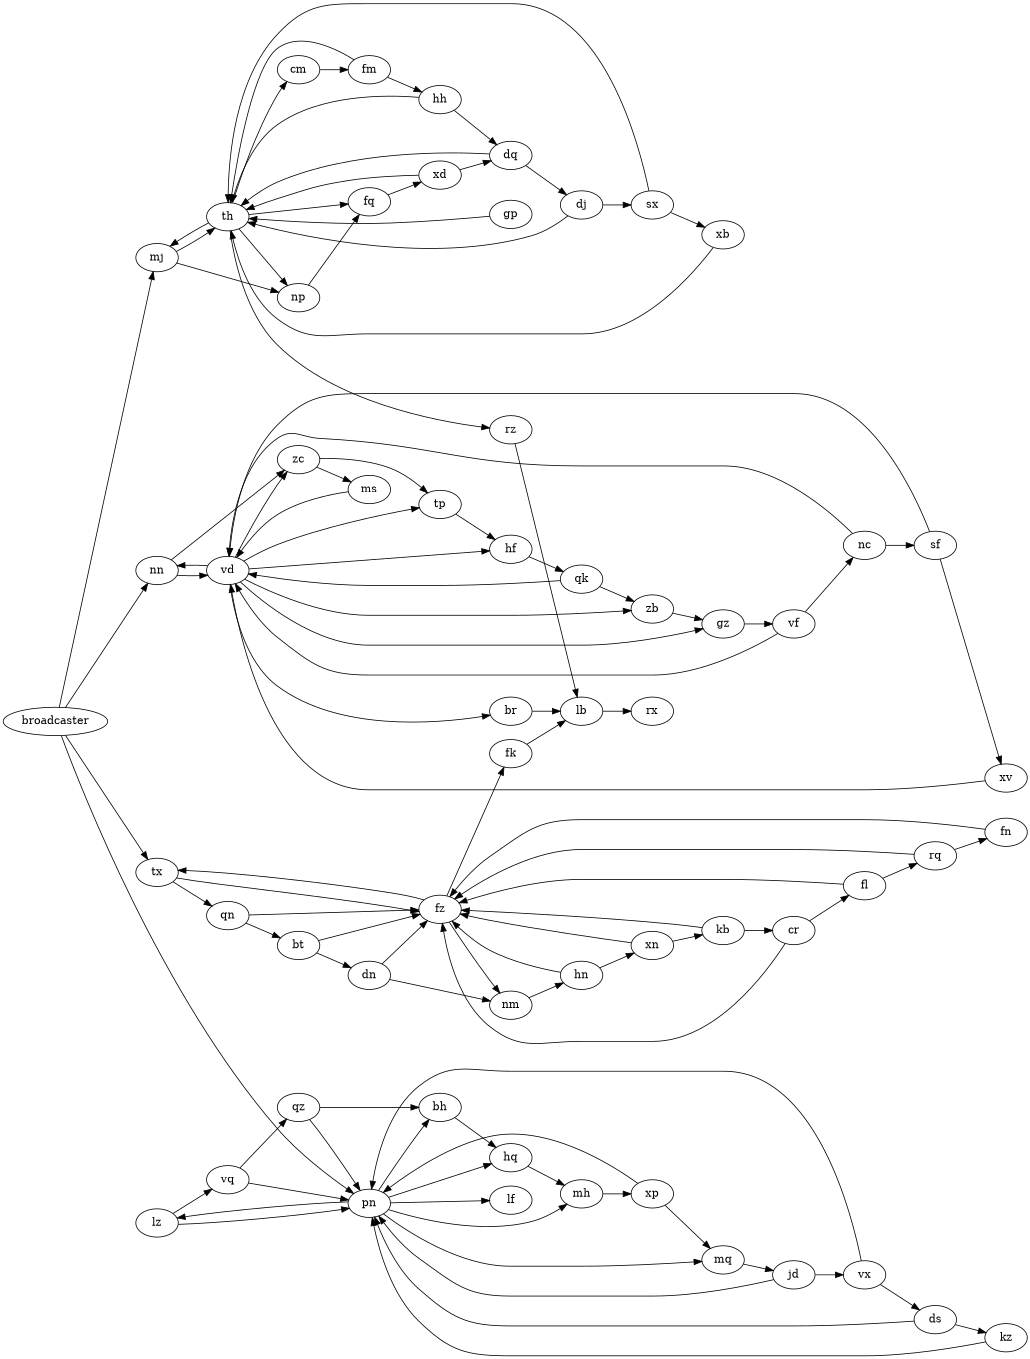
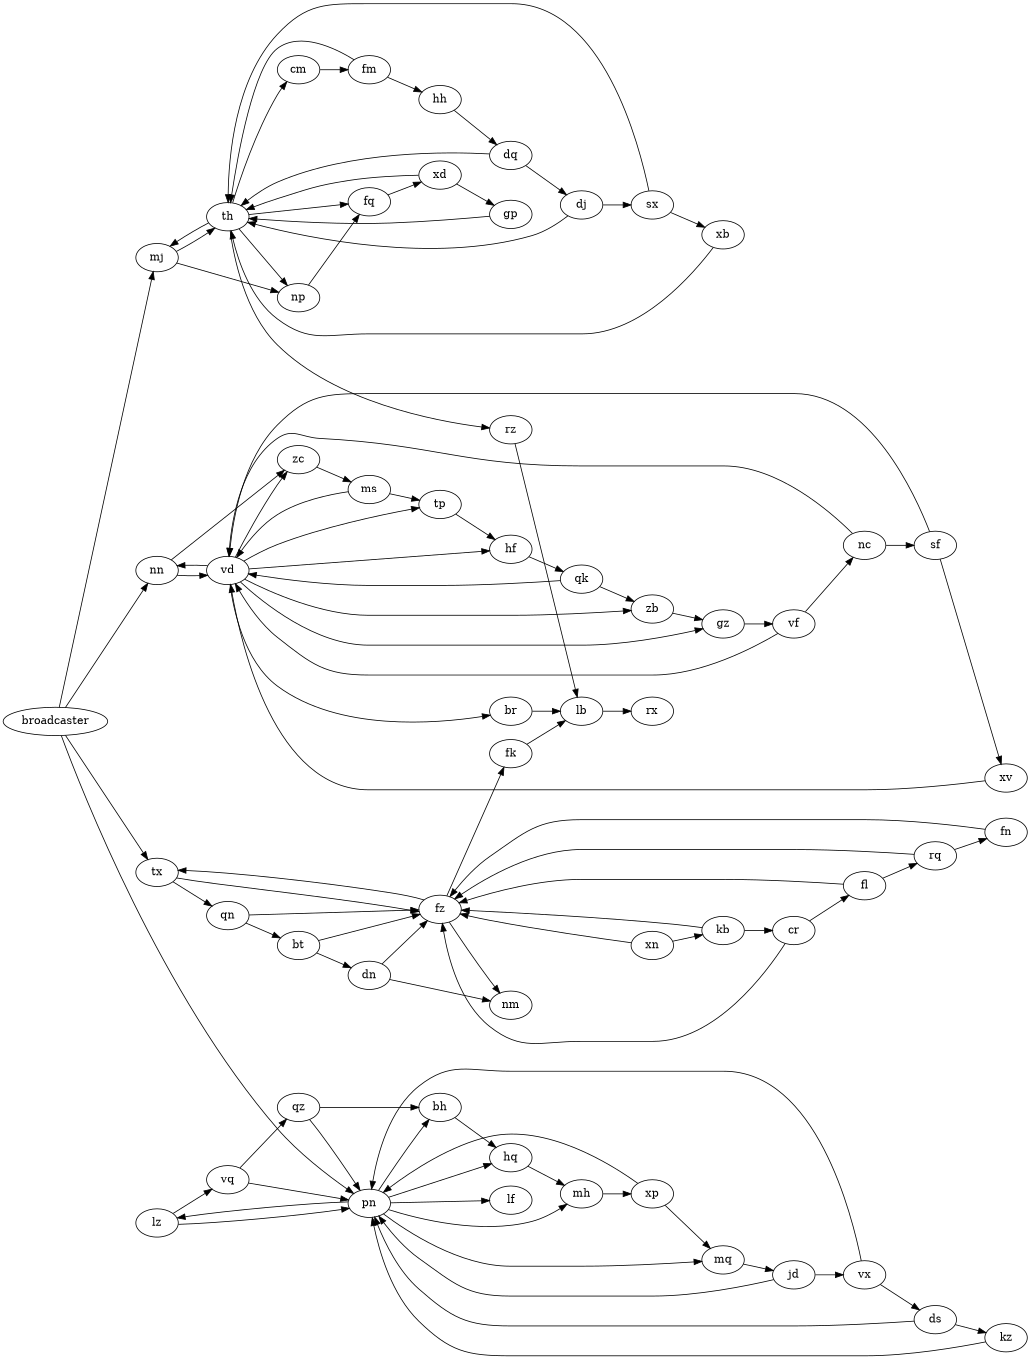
(305, 110) -> none
(472, 166) -> (472, 193)
(374, 463) -> (401, 496)
(582, 975) -> none
